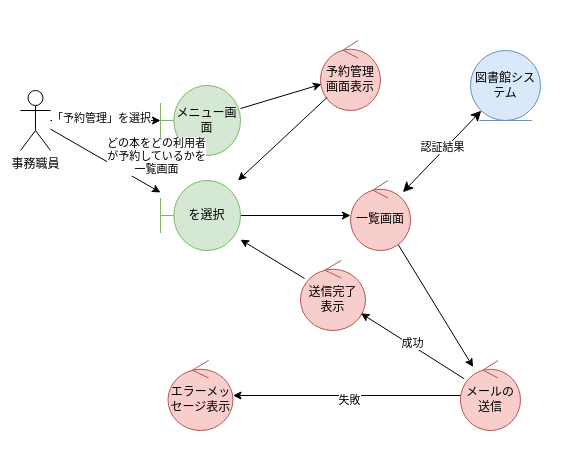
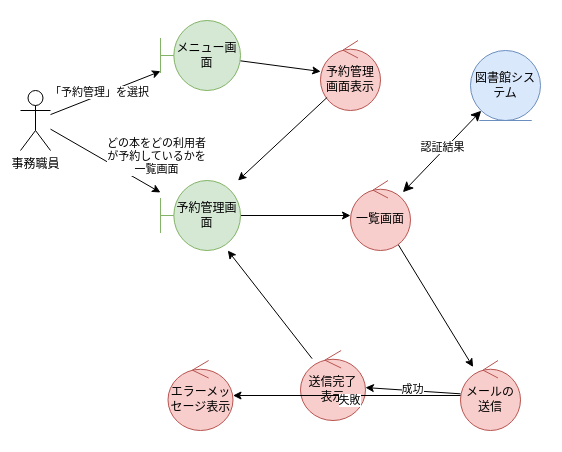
(201, 121) -> (201, 56)
(207, 216) -> (207, 216)
(333, 296) -> (333, 386)
